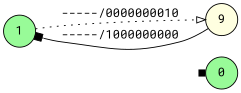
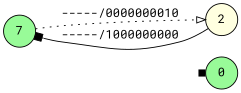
(222, 20) -> (222, 20)
(20, 31) -> (20, 31)
